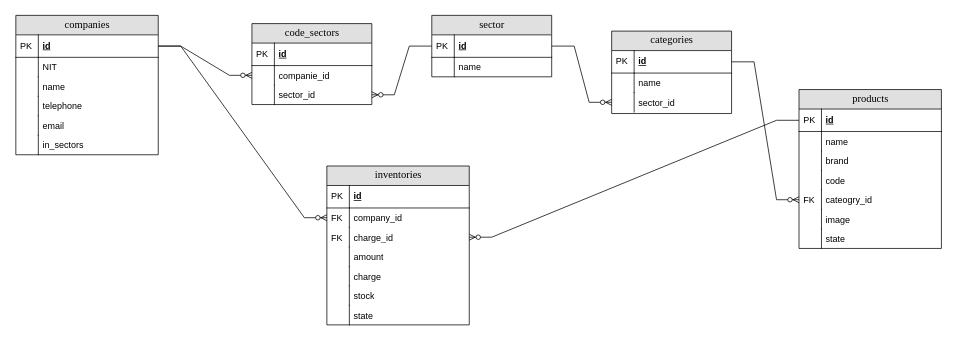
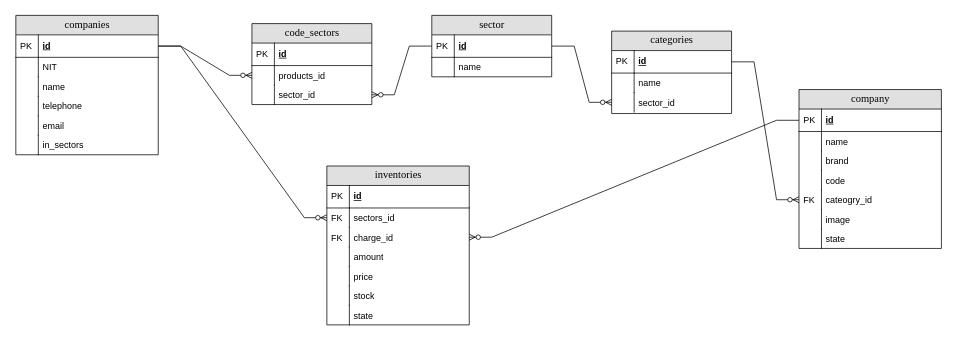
(304, 76) -> (305, 76)
(871, 99) -> (871, 99)
(378, 219) -> (378, 219)
(369, 277) -> (365, 277)
